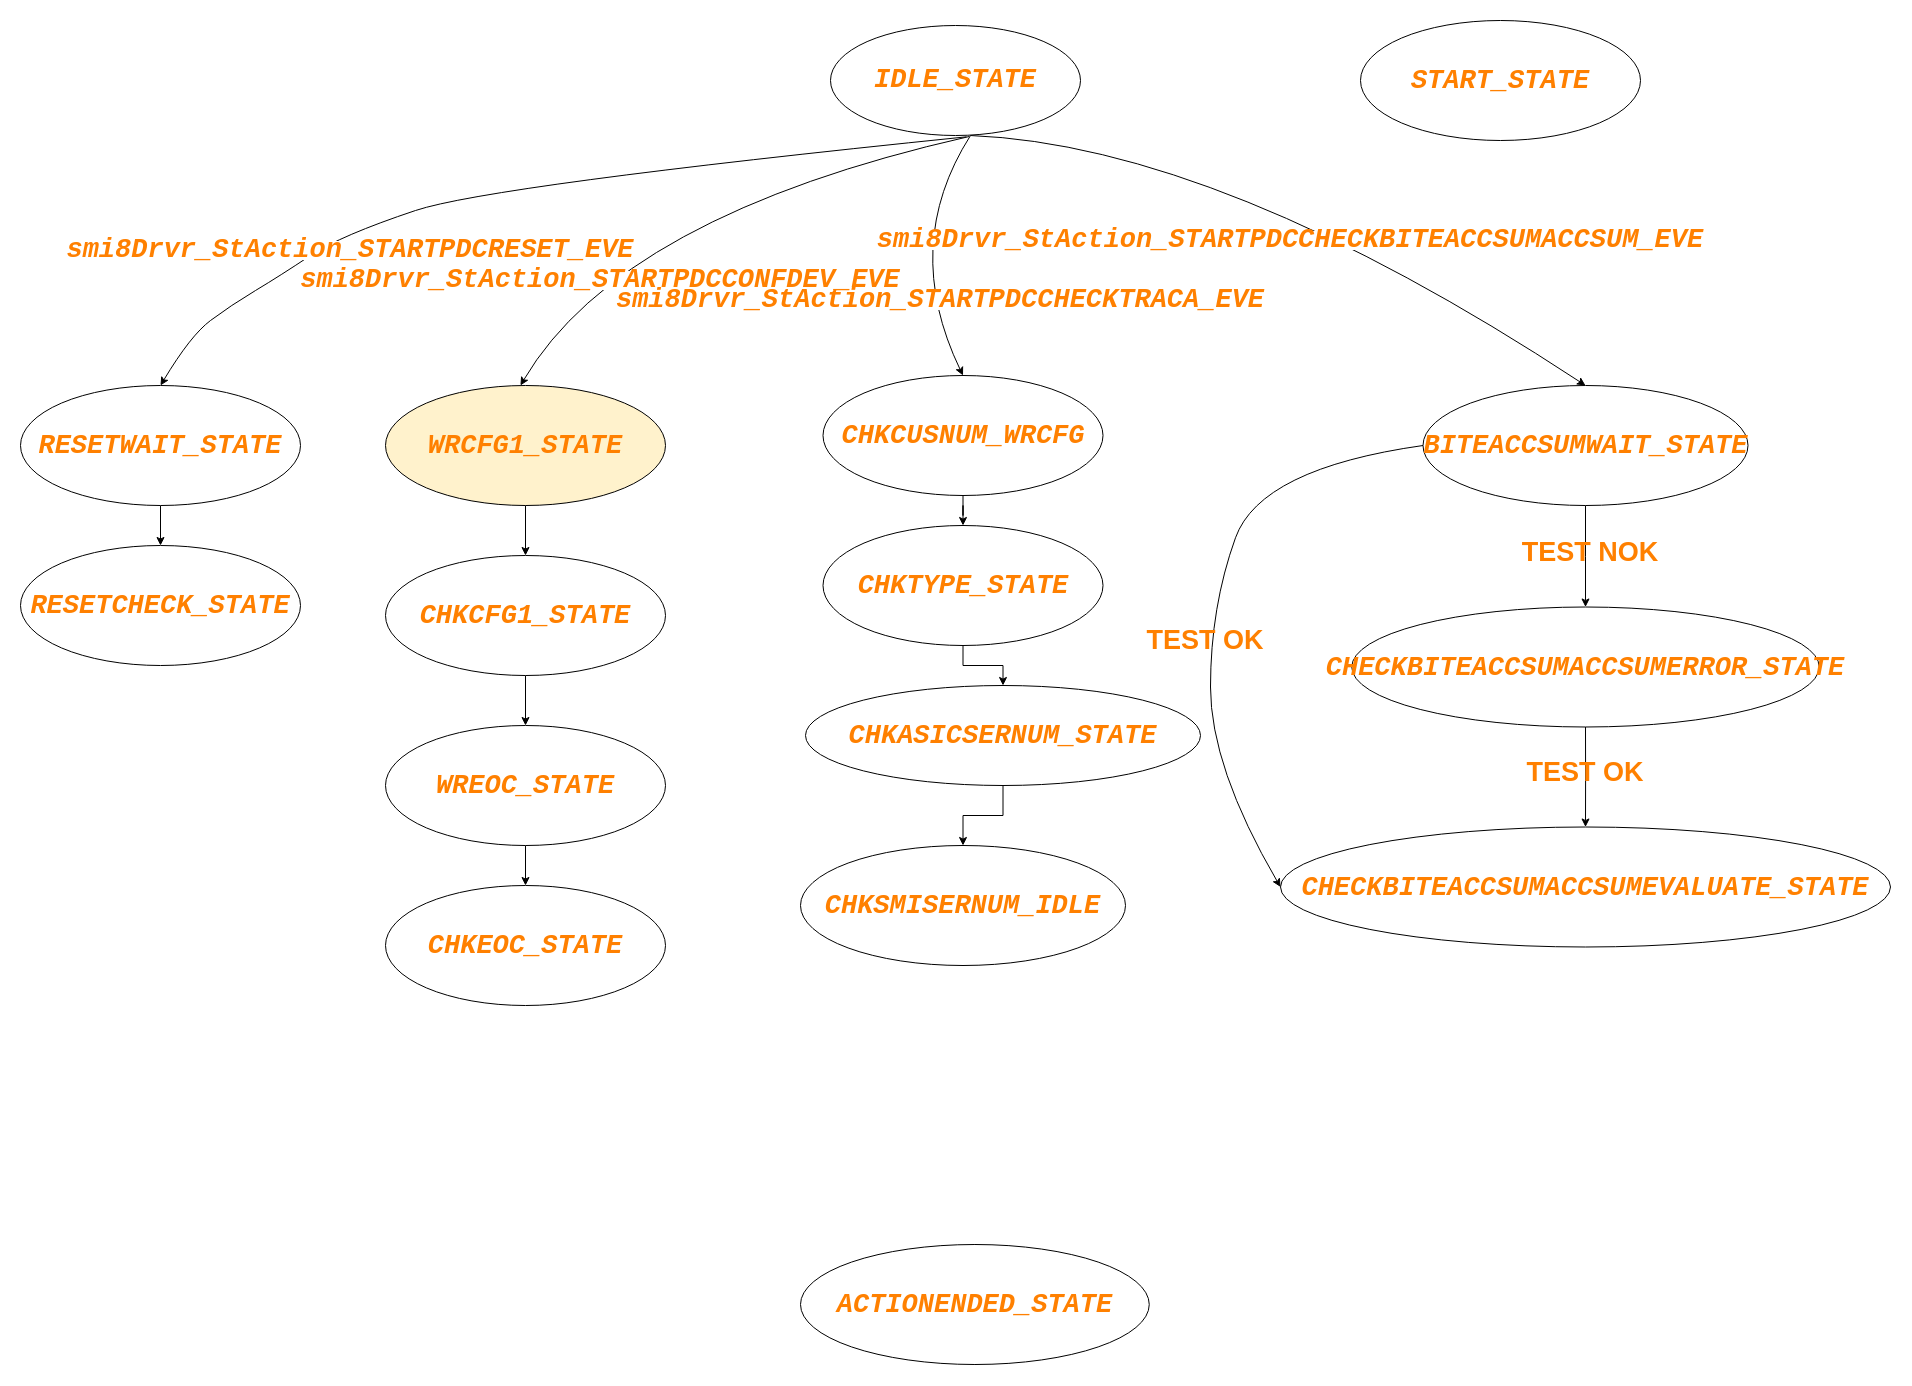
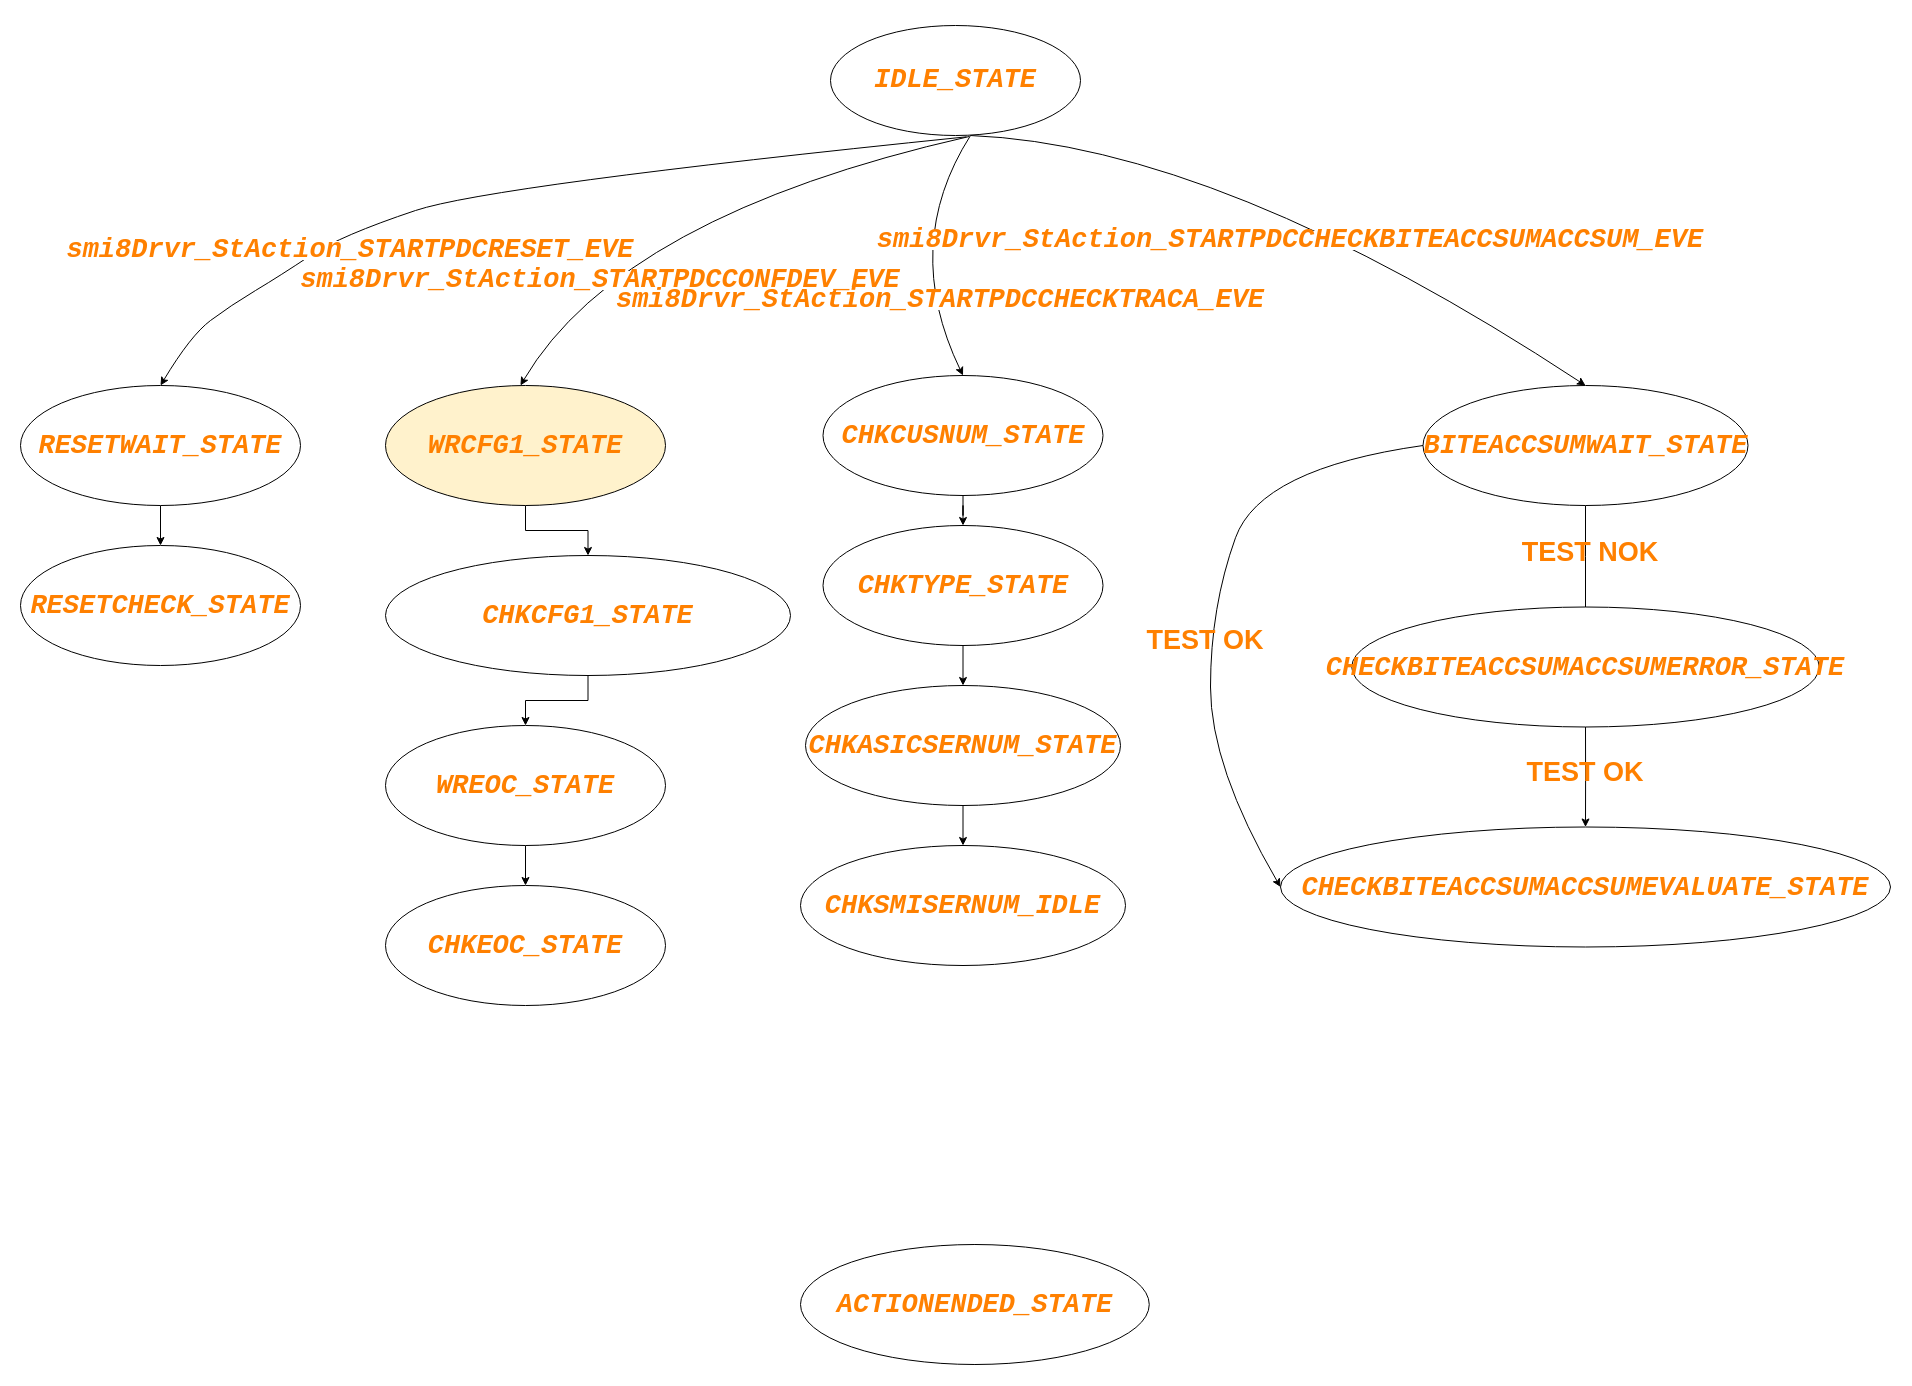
(1501, 81) -> none
(964, 436) -> (964, 436)
(1586, 599) -> (1586, 602)
(526, 616) -> (588, 616)
(1003, 736) -> (963, 746)
